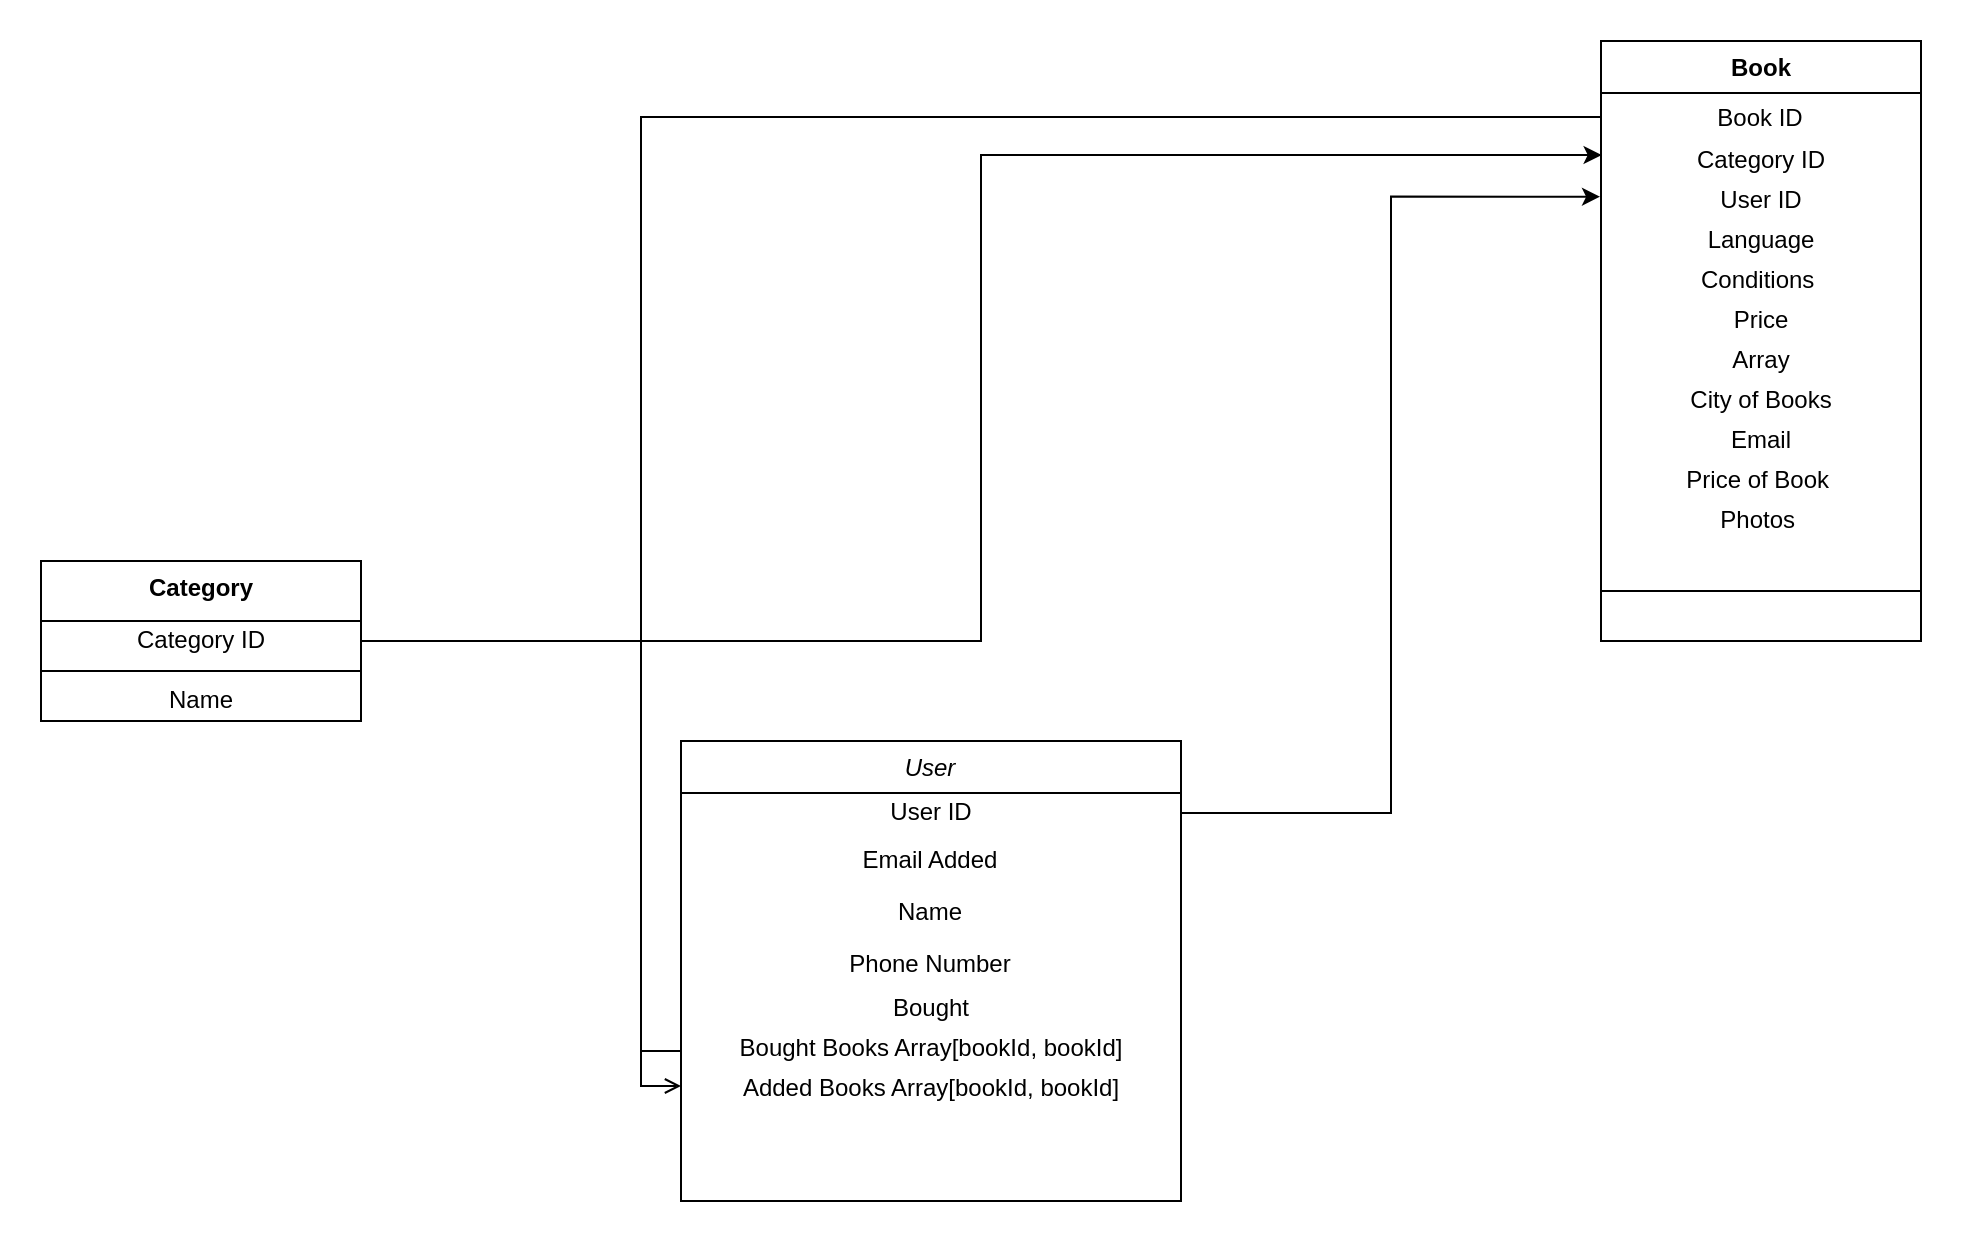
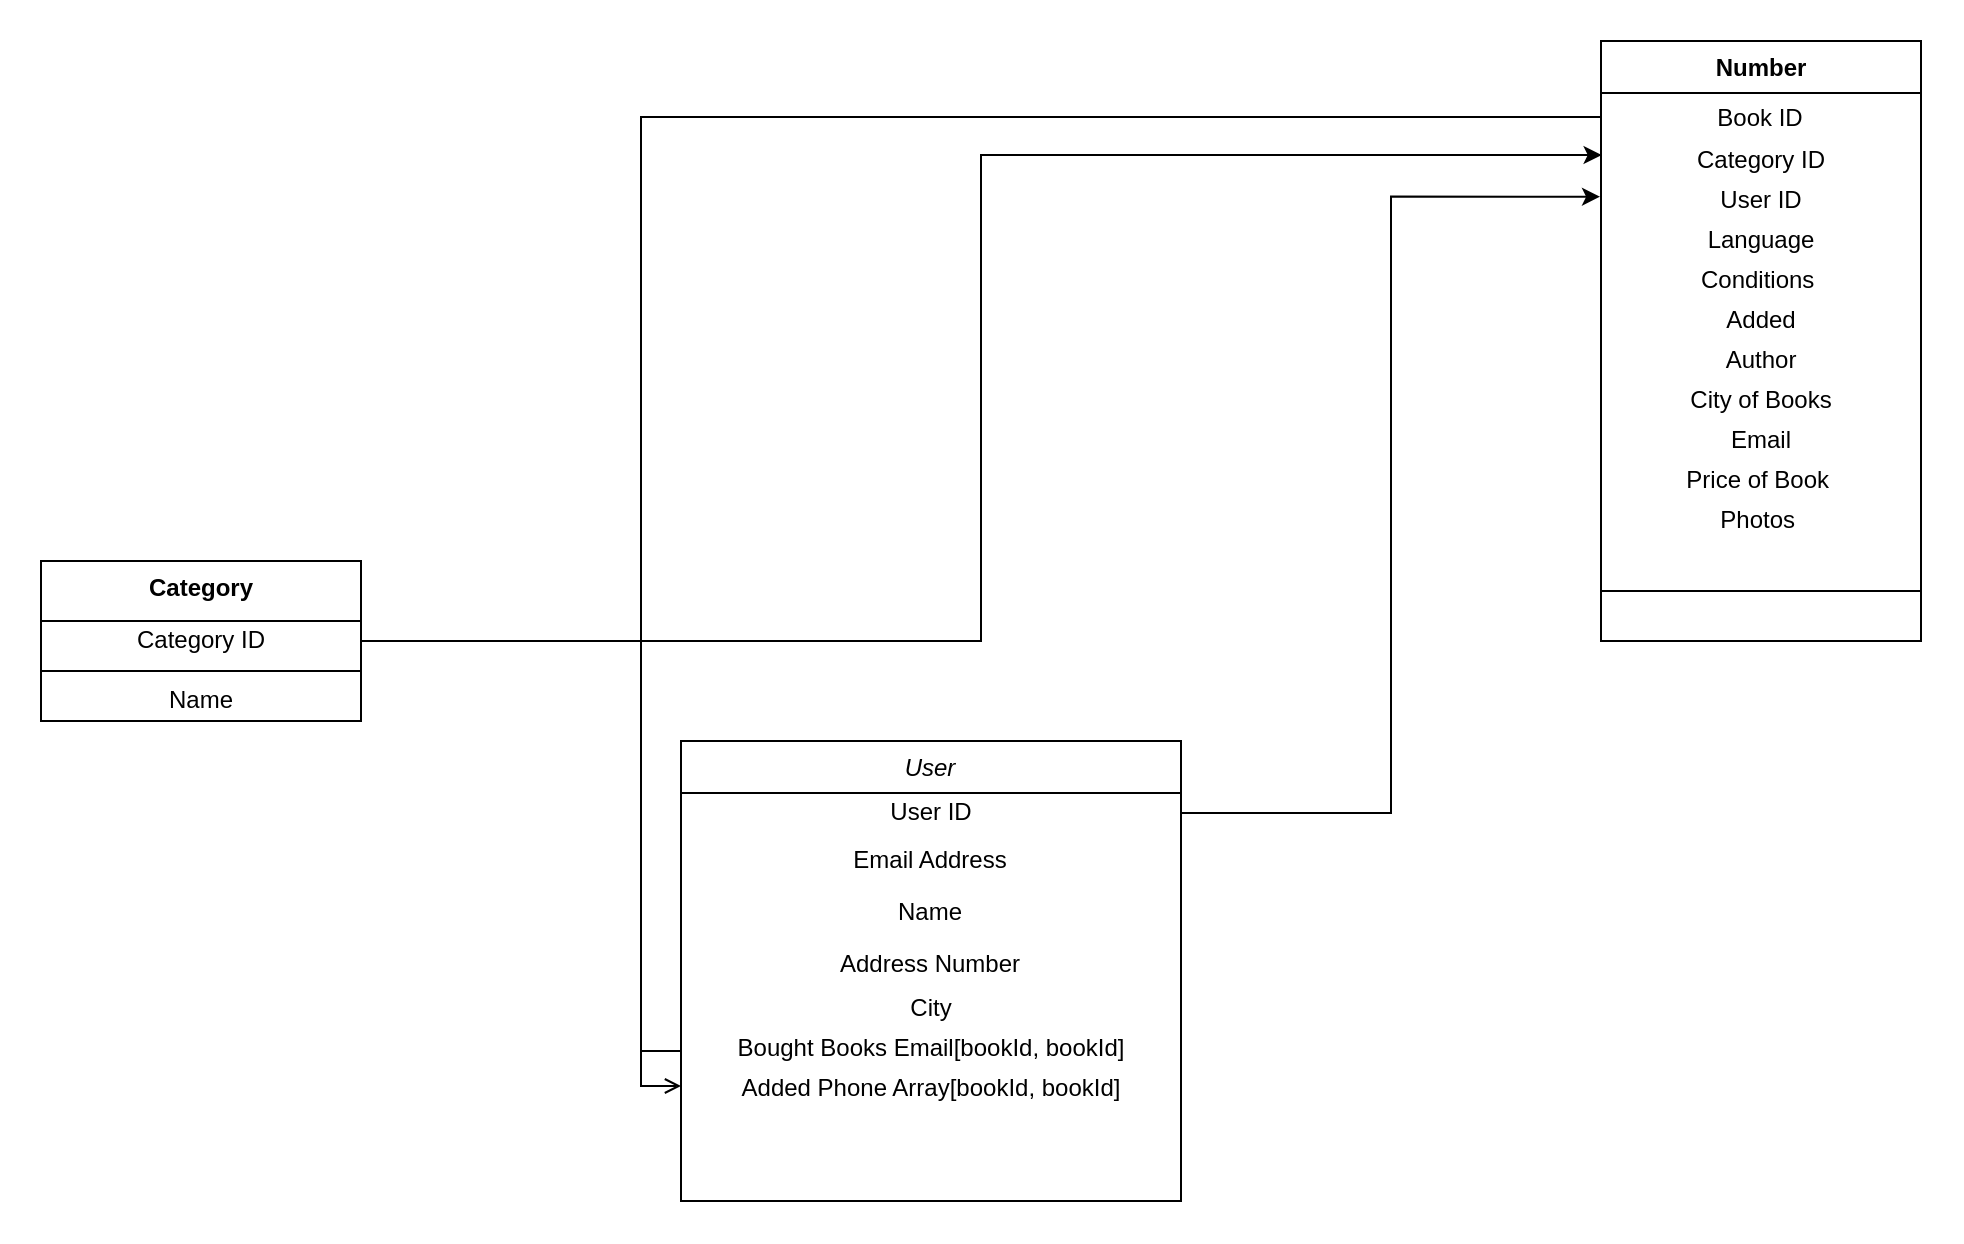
(1762, 69) -> (1762, 69)
(1762, 321) -> (1762, 321)
(1762, 361) -> (1762, 361)
(930, 860) -> (930, 860)
(930, 964) -> (930, 964)
(932, 1009) -> (932, 1009)
(932, 1049) -> (932, 1049)
(932, 1089) -> (932, 1089)
